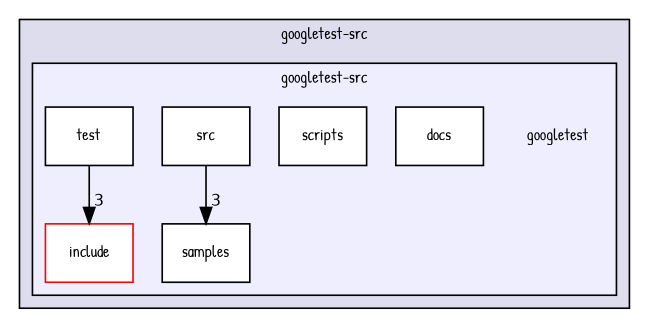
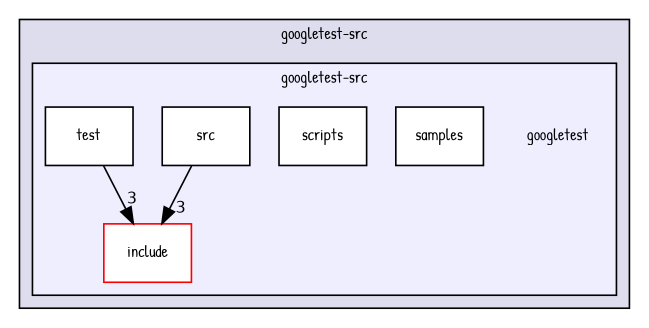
(440, 136) -> none
(206, 187) -> (181, 187)
